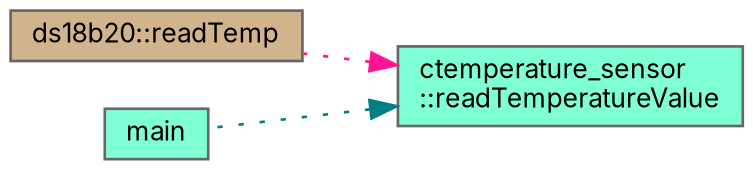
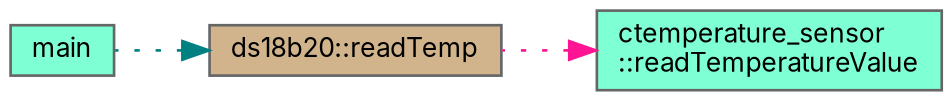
(289, 119) -> (149, 50)
